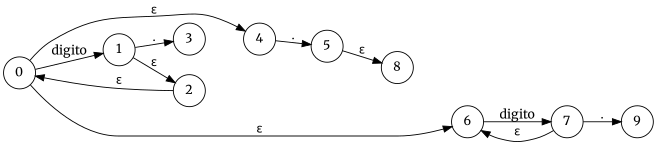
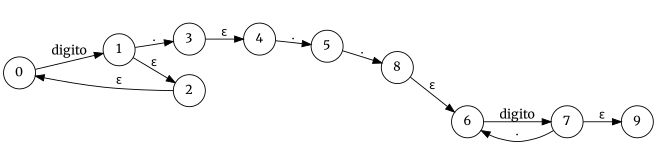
(129, 17) -> (220, 39)
(362, 50) -> (362, 50)
(602, 115) -> (602, 115)
(517, 132) -> (517, 132)
(229, 136) -> (429, 92)
